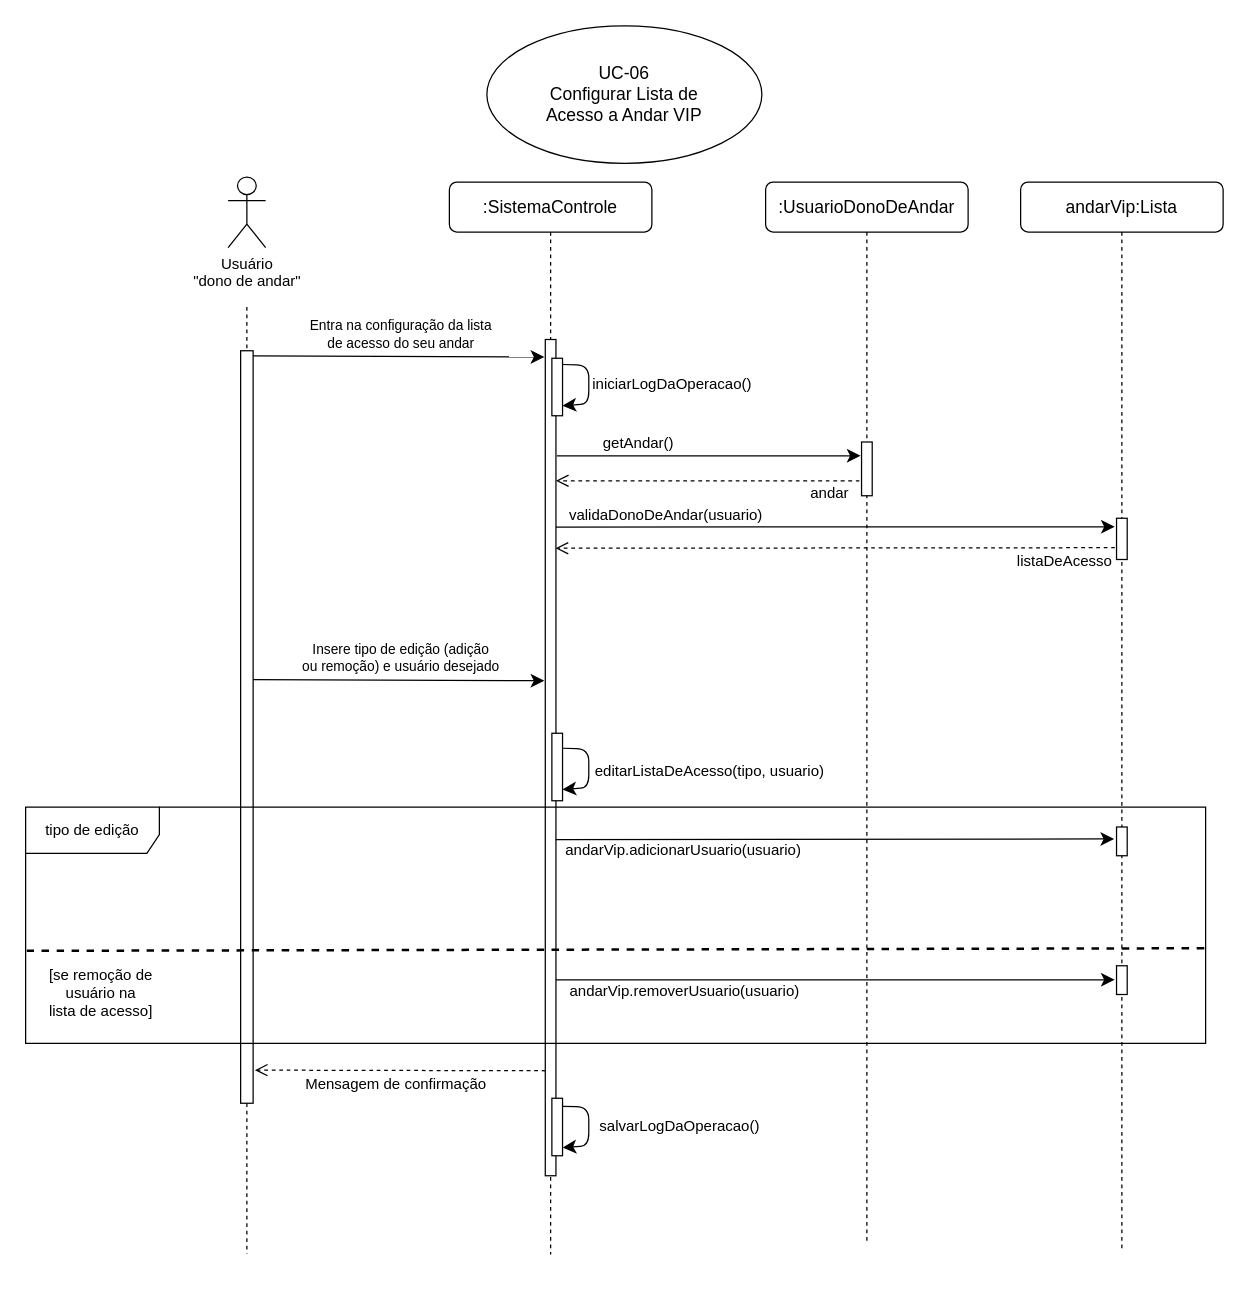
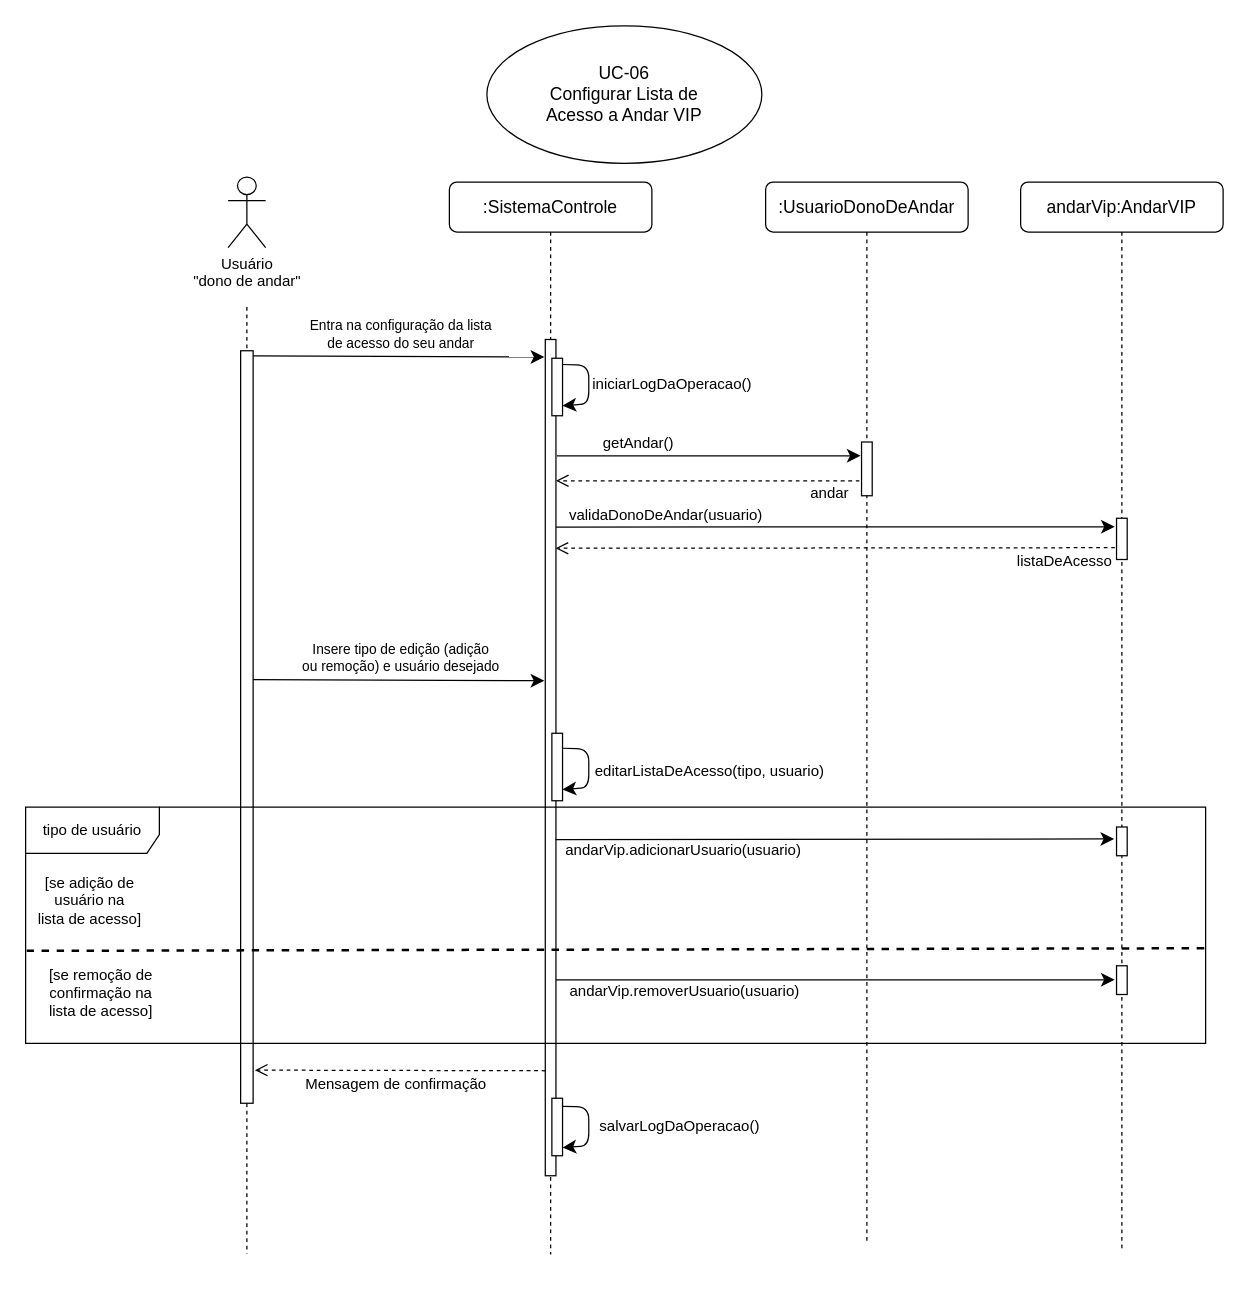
(1122, 207) -> (1122, 207)
(93, 831) -> (93, 831)
none -> (89, 900)
(101, 993) -> (101, 993)
